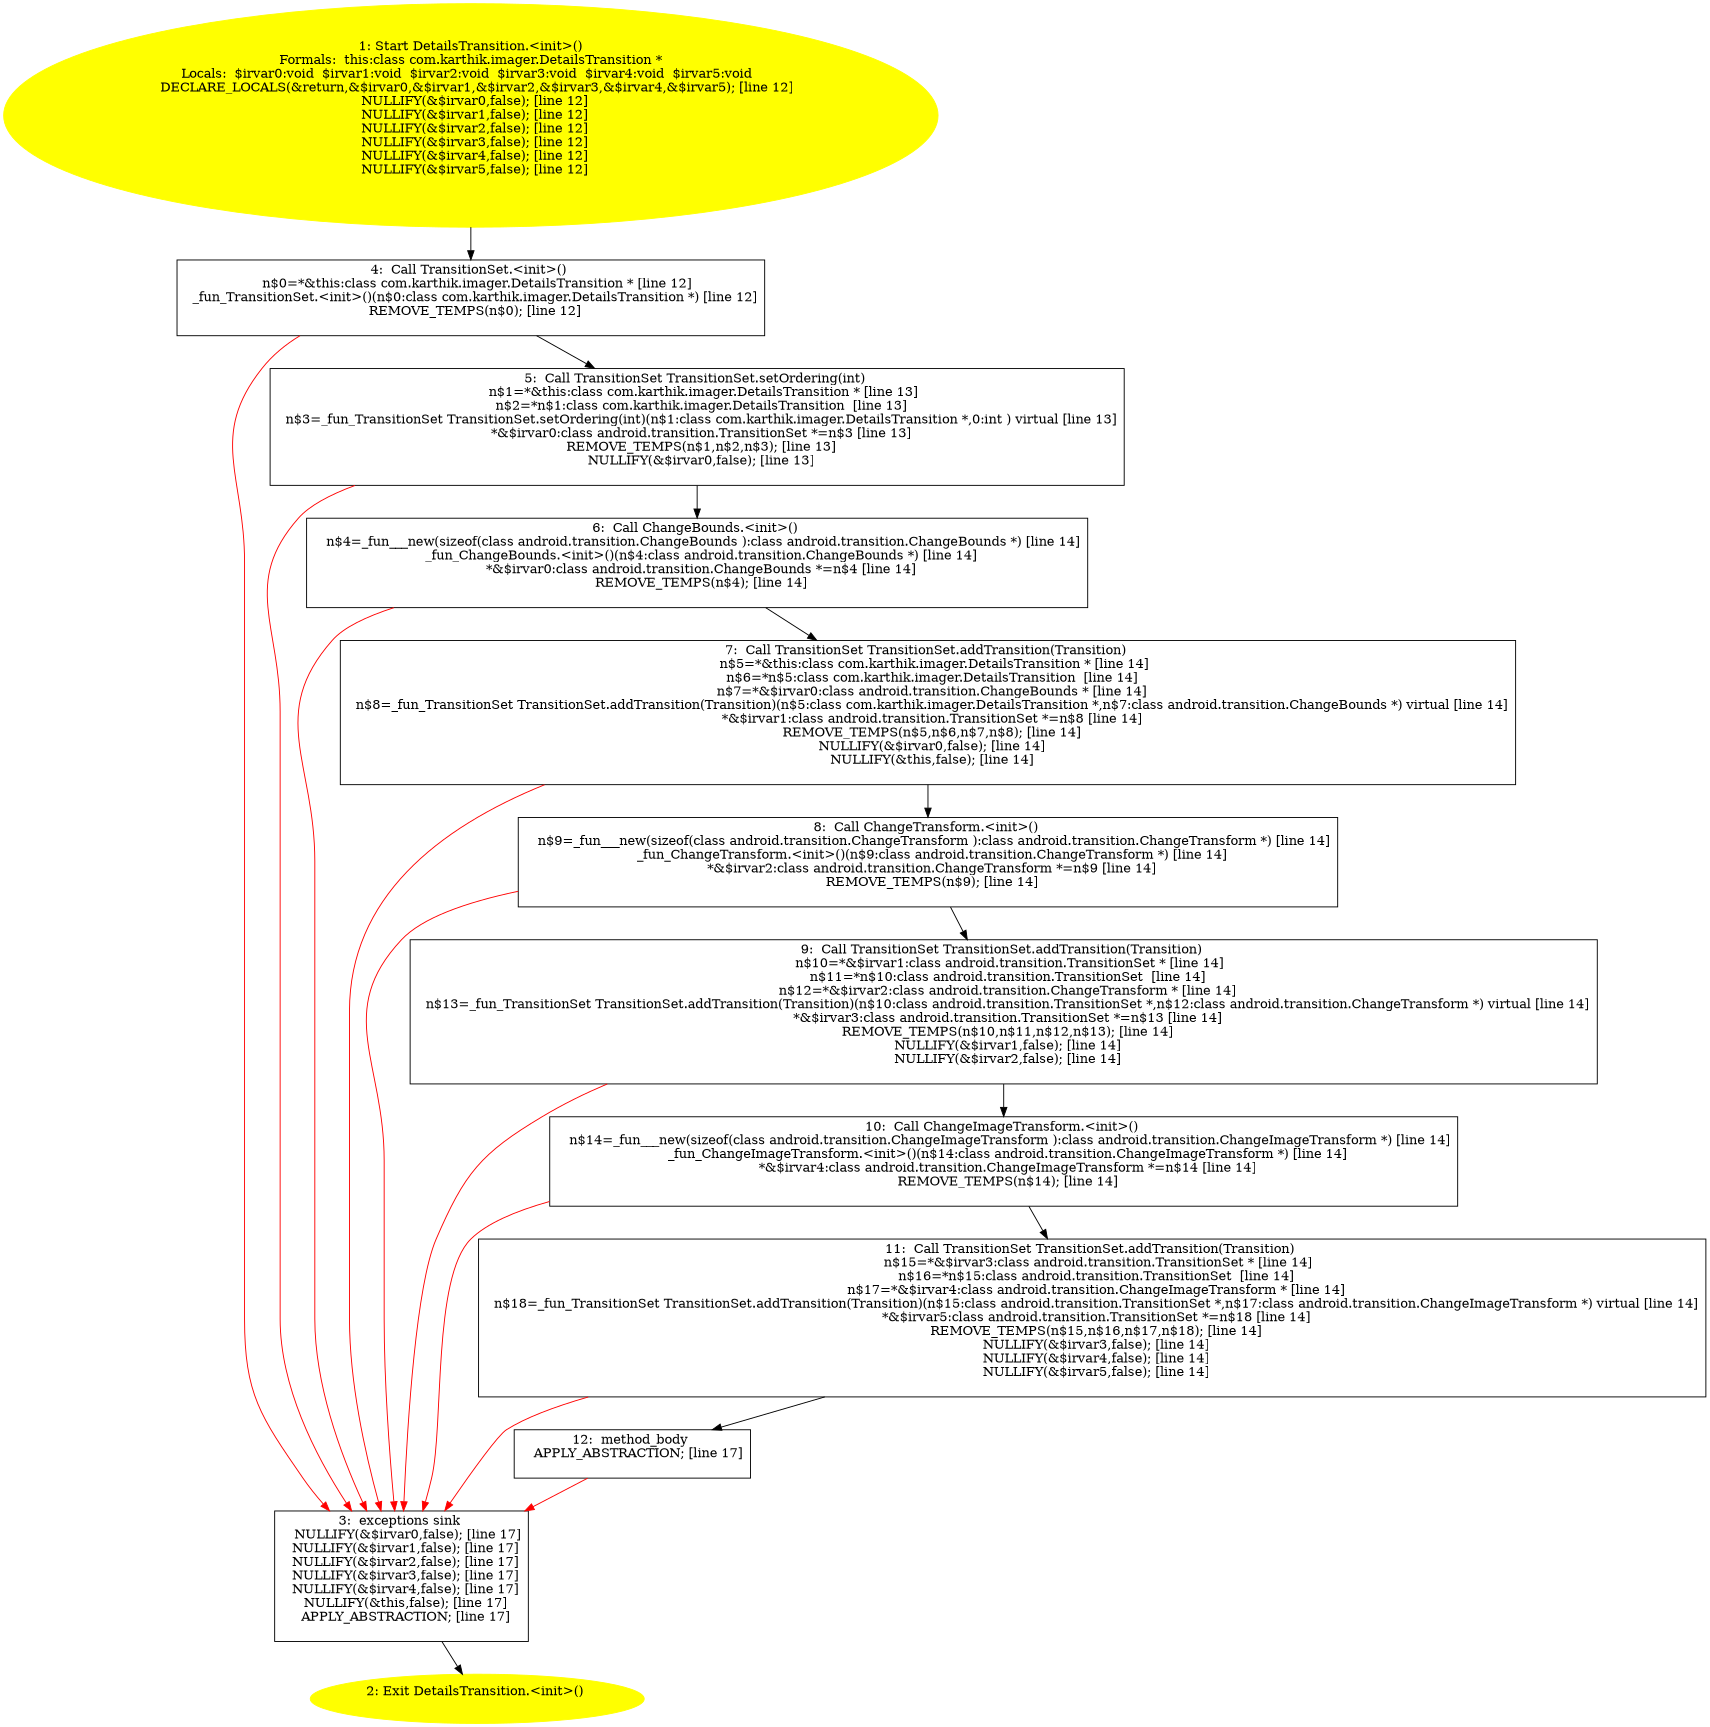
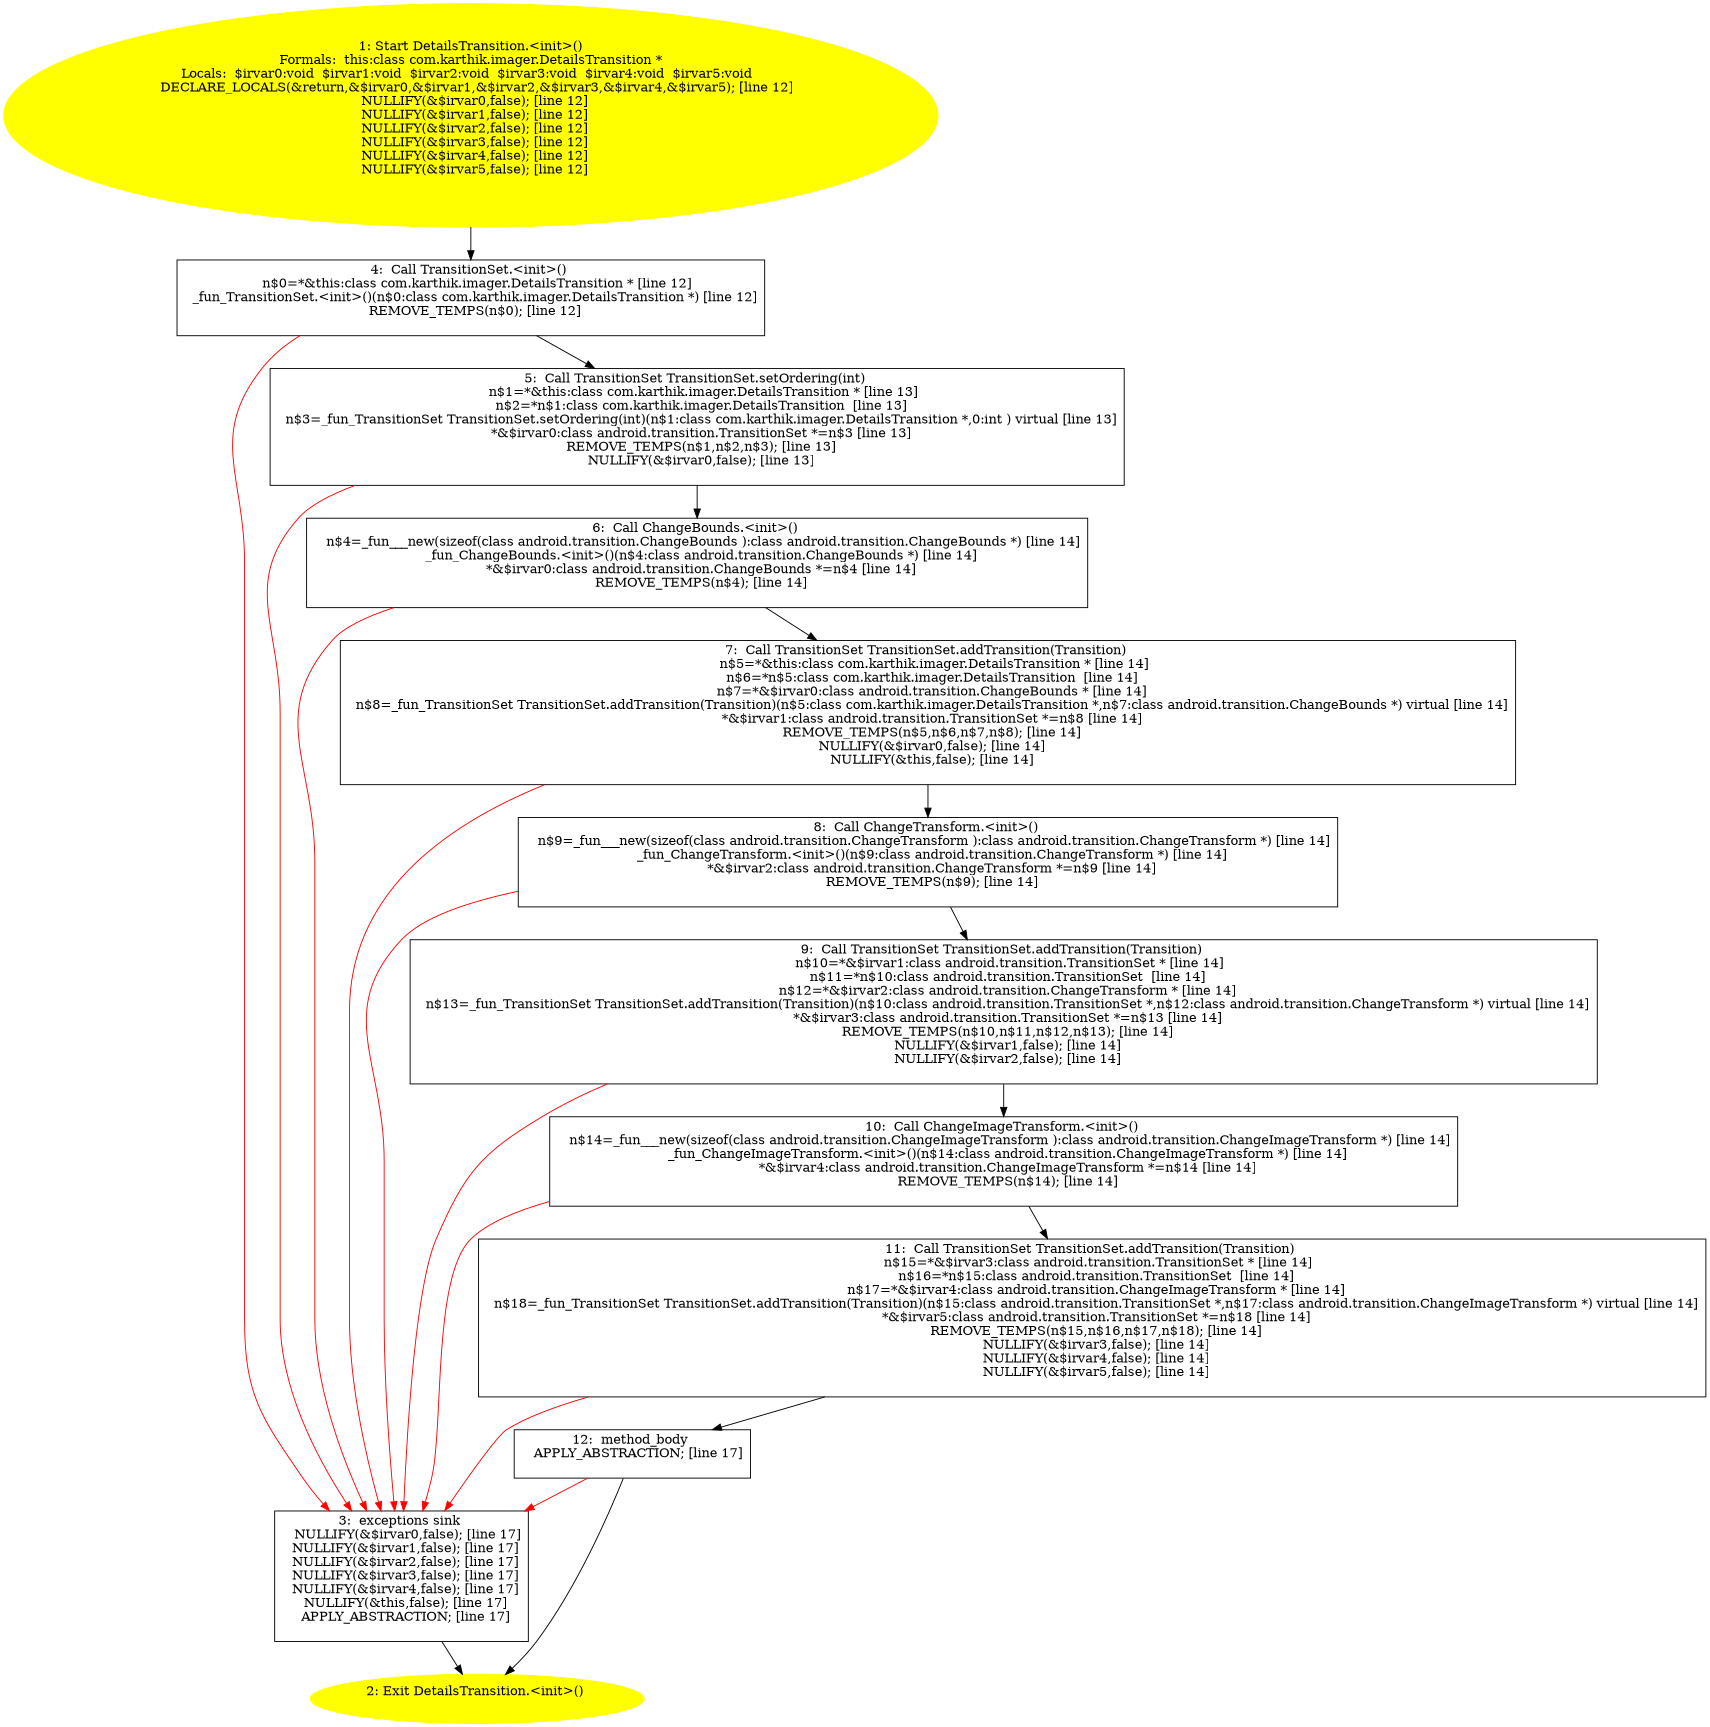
none -> (576, 1579)
